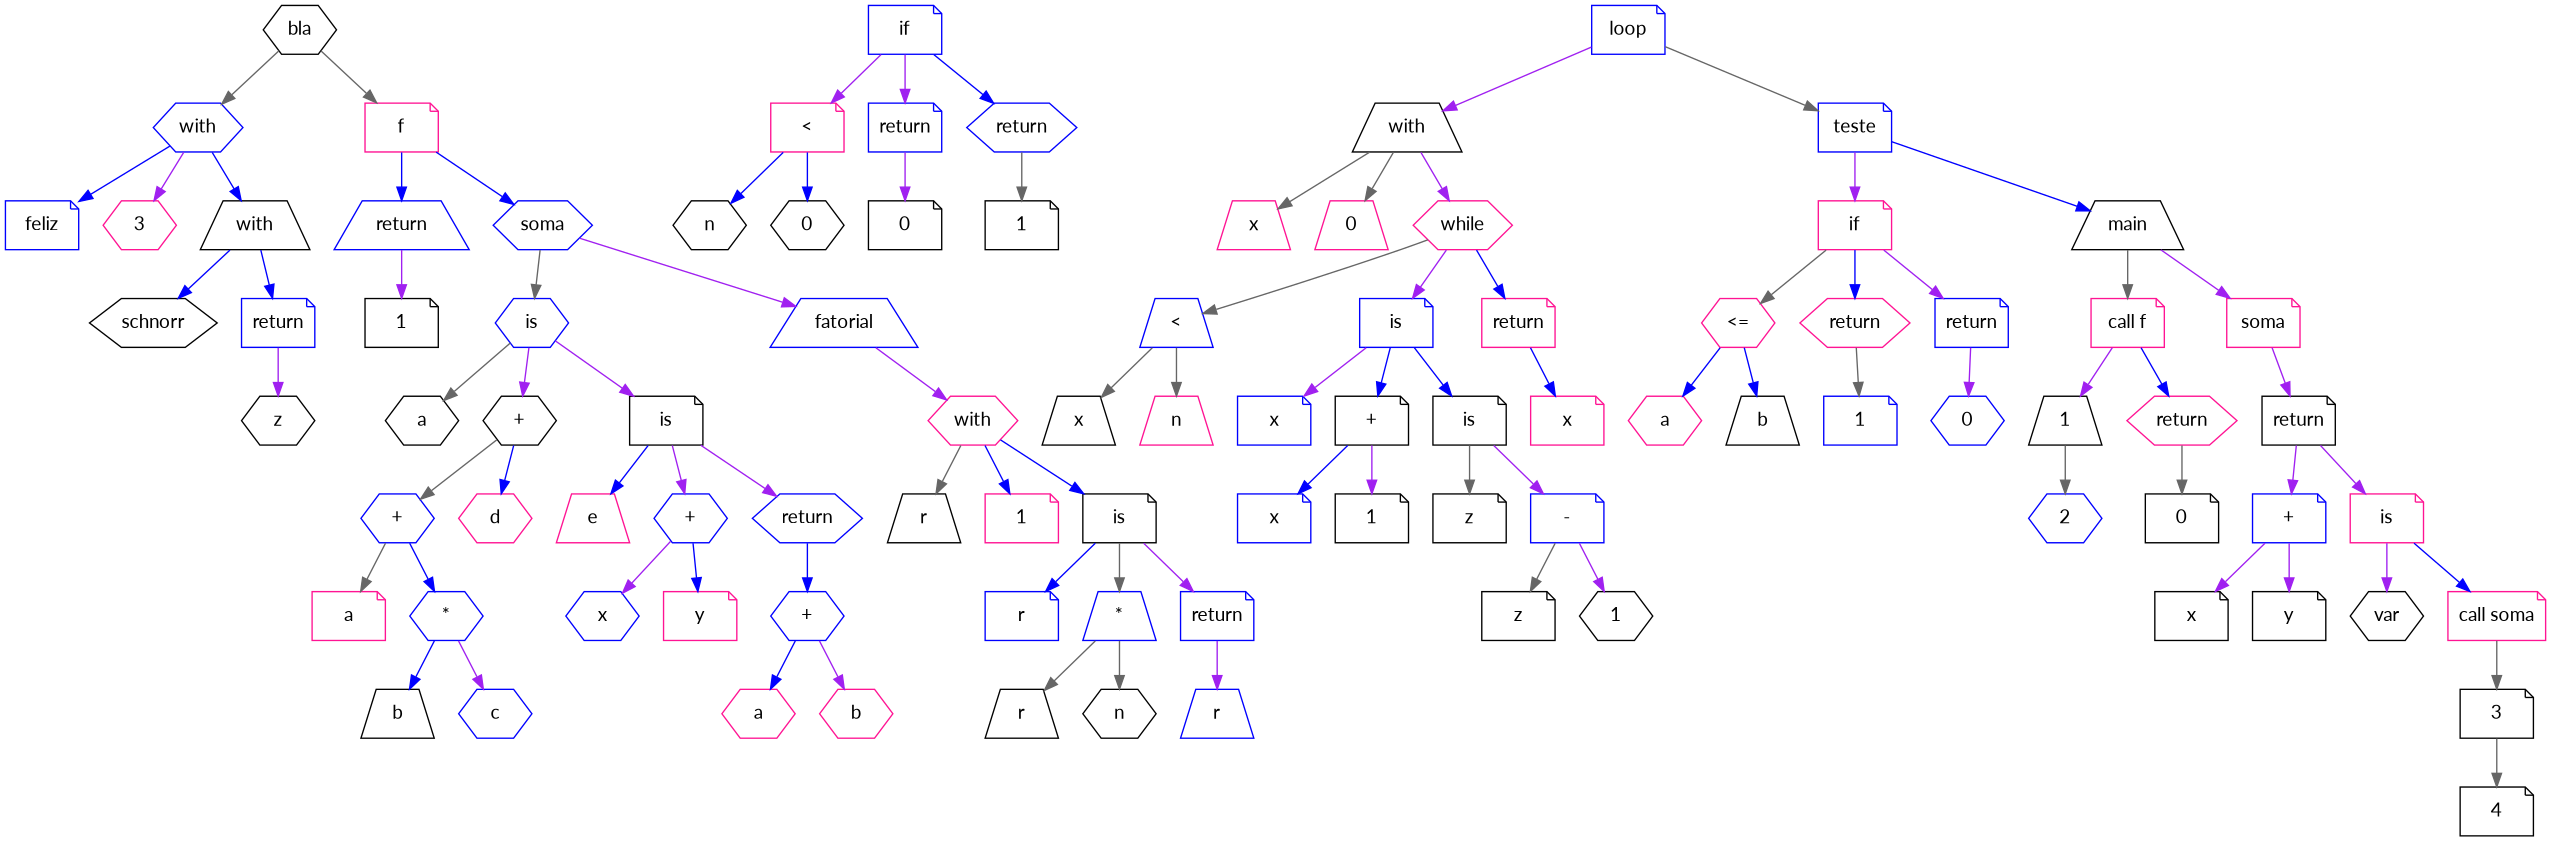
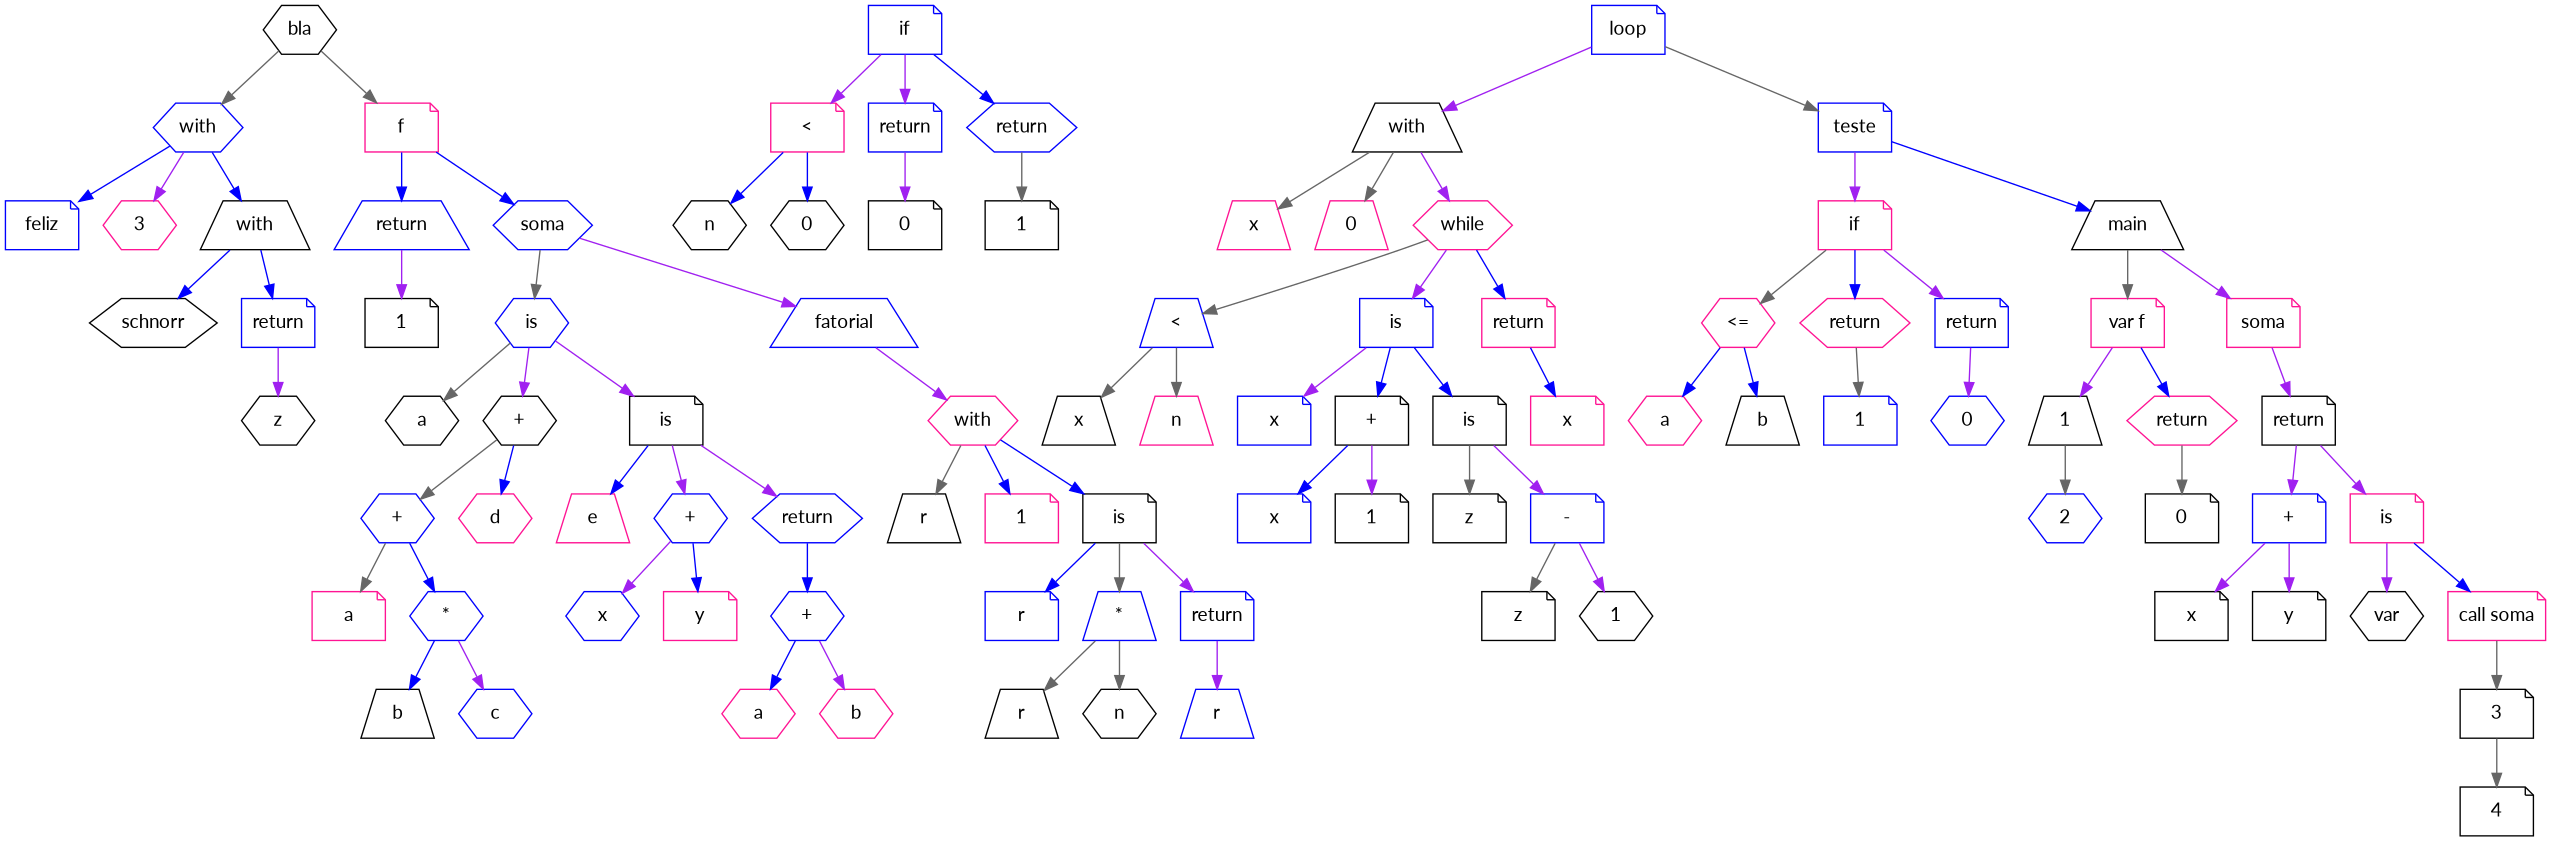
(2128, 323) -> (2128, 323)
